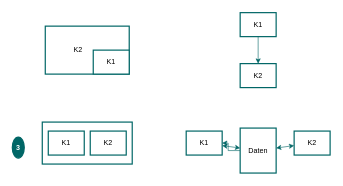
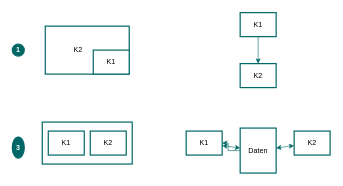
none -> (18, 50)
